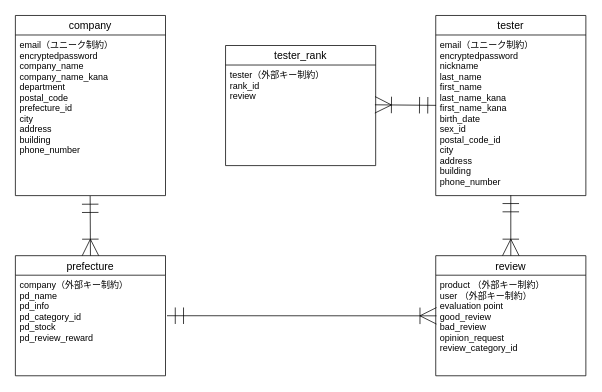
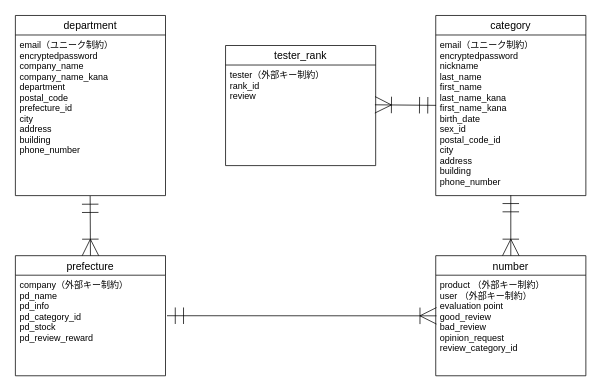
(90, 26) -> (90, 26)
(510, 26) -> (510, 26)
(510, 266) -> (510, 266)
